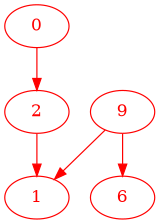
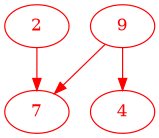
(37, 26) -> none
(37, 198) -> (37, 112)
(123, 198) -> (123, 112)
